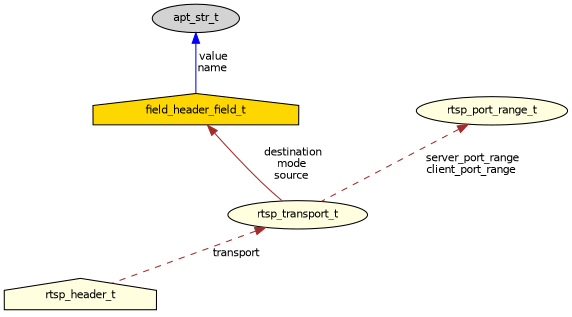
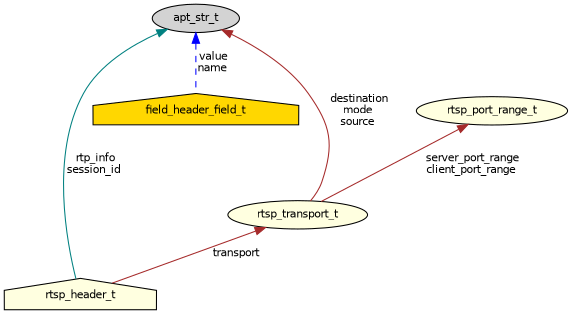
(196, 68) -> (196, 68)
none -> (68, 137)
(390, 165) -> (390, 165)
(247, 168) -> (313, 101)
(184, 257) -> (184, 257)
